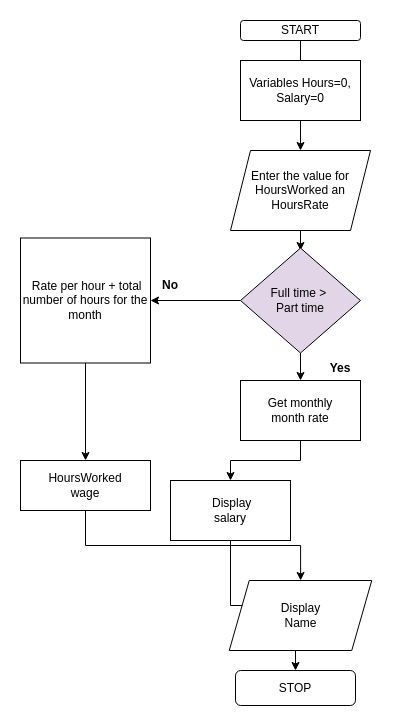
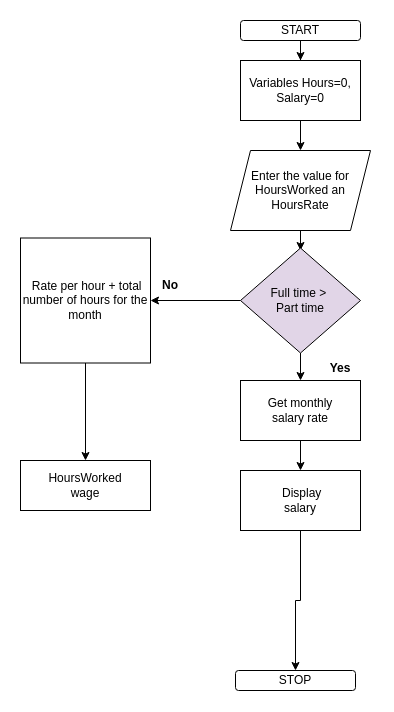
(301, 55) -> (301, 52)
(301, 411) -> (301, 411)
(231, 511) -> (301, 501)
(174, 546) -> none
(301, 616) -> none
(296, 688) -> (296, 681)
